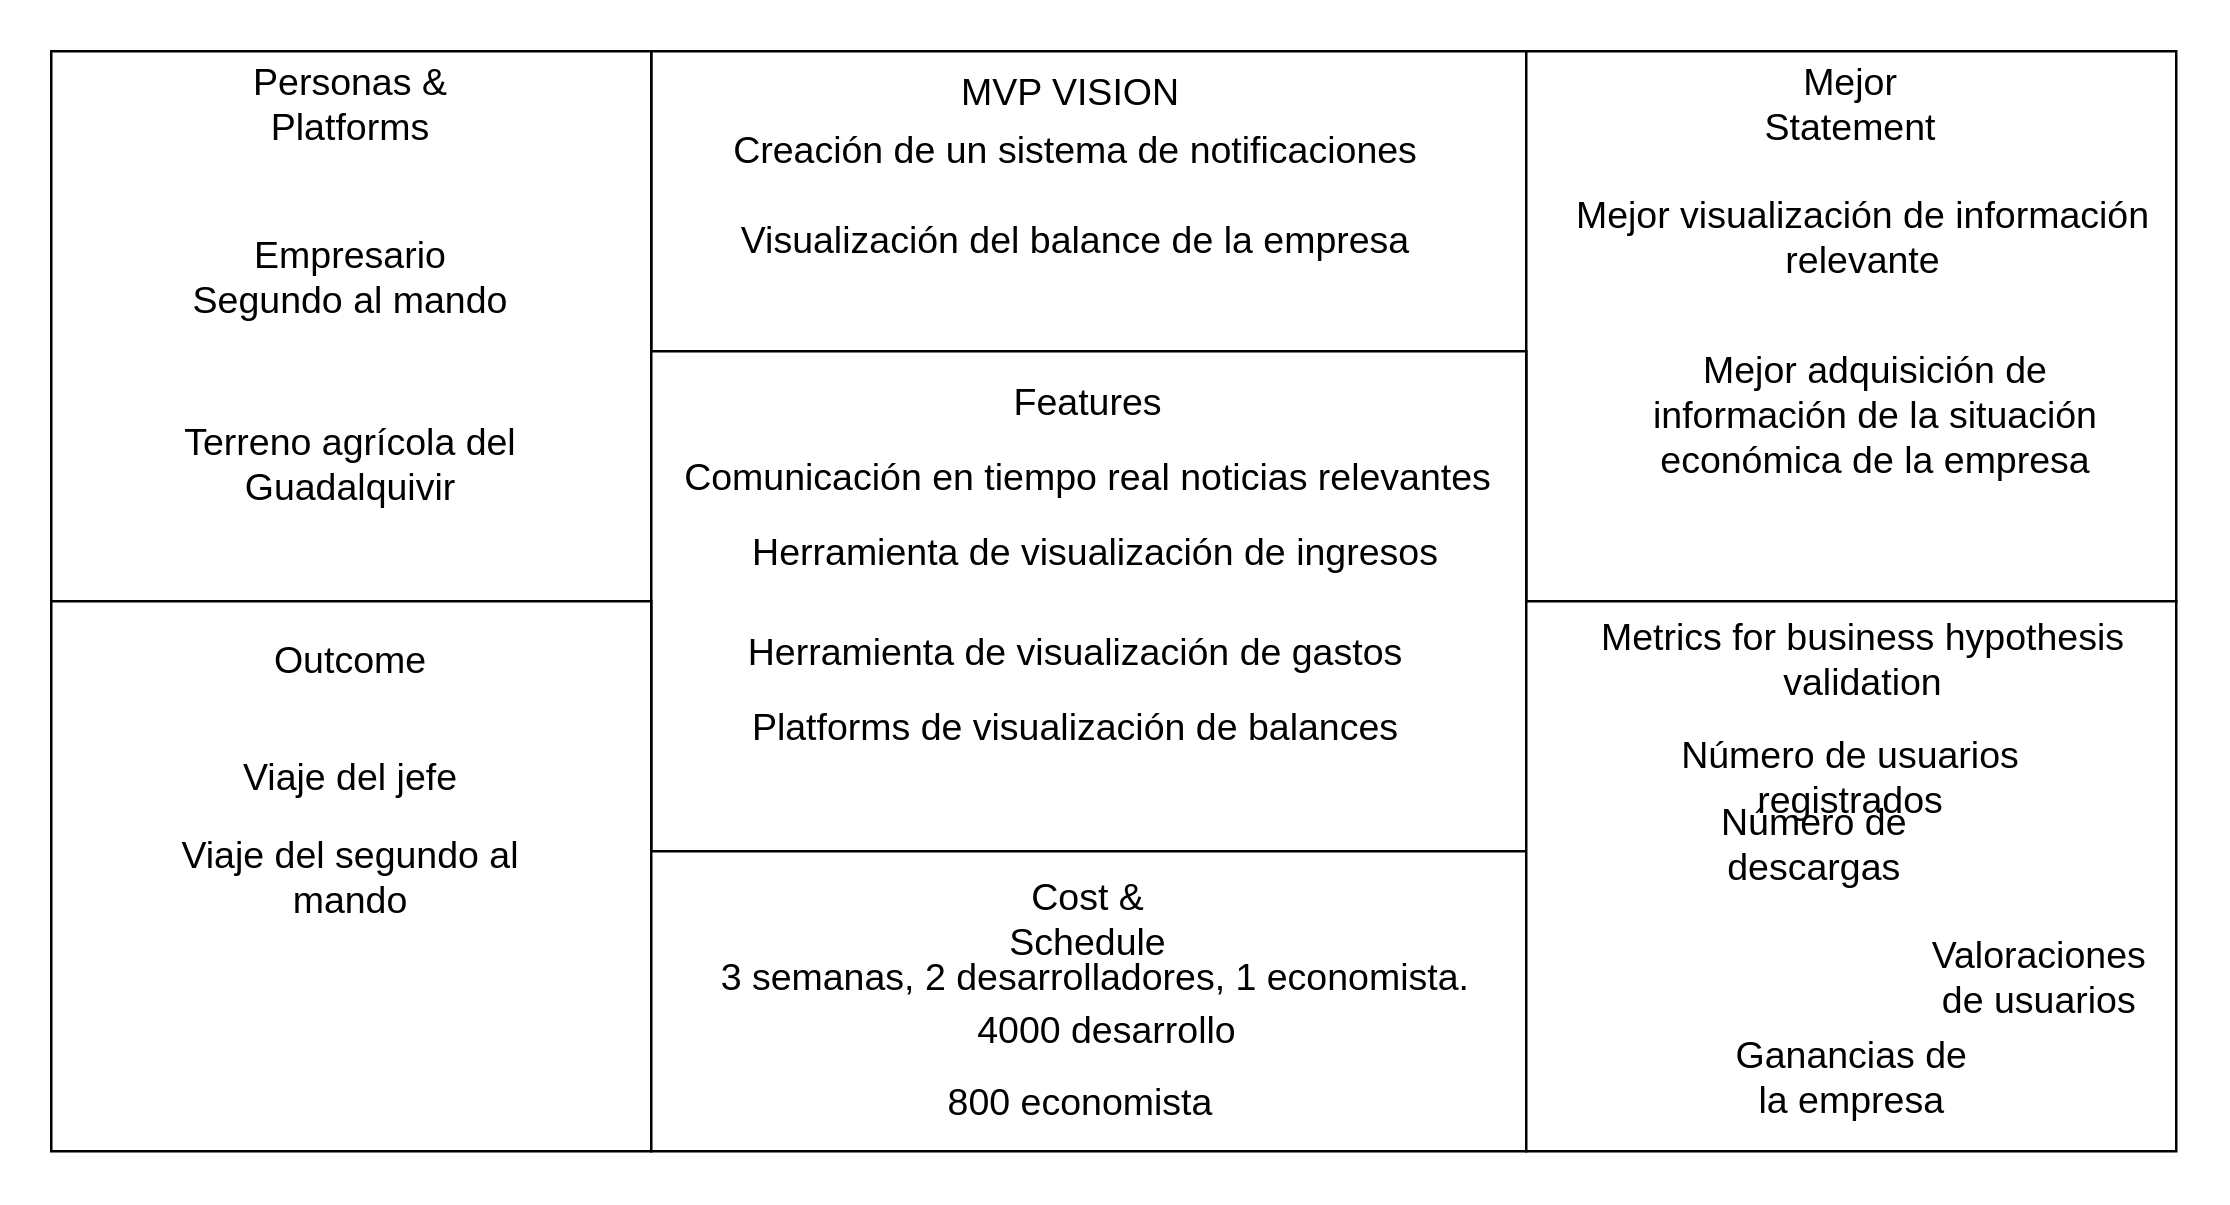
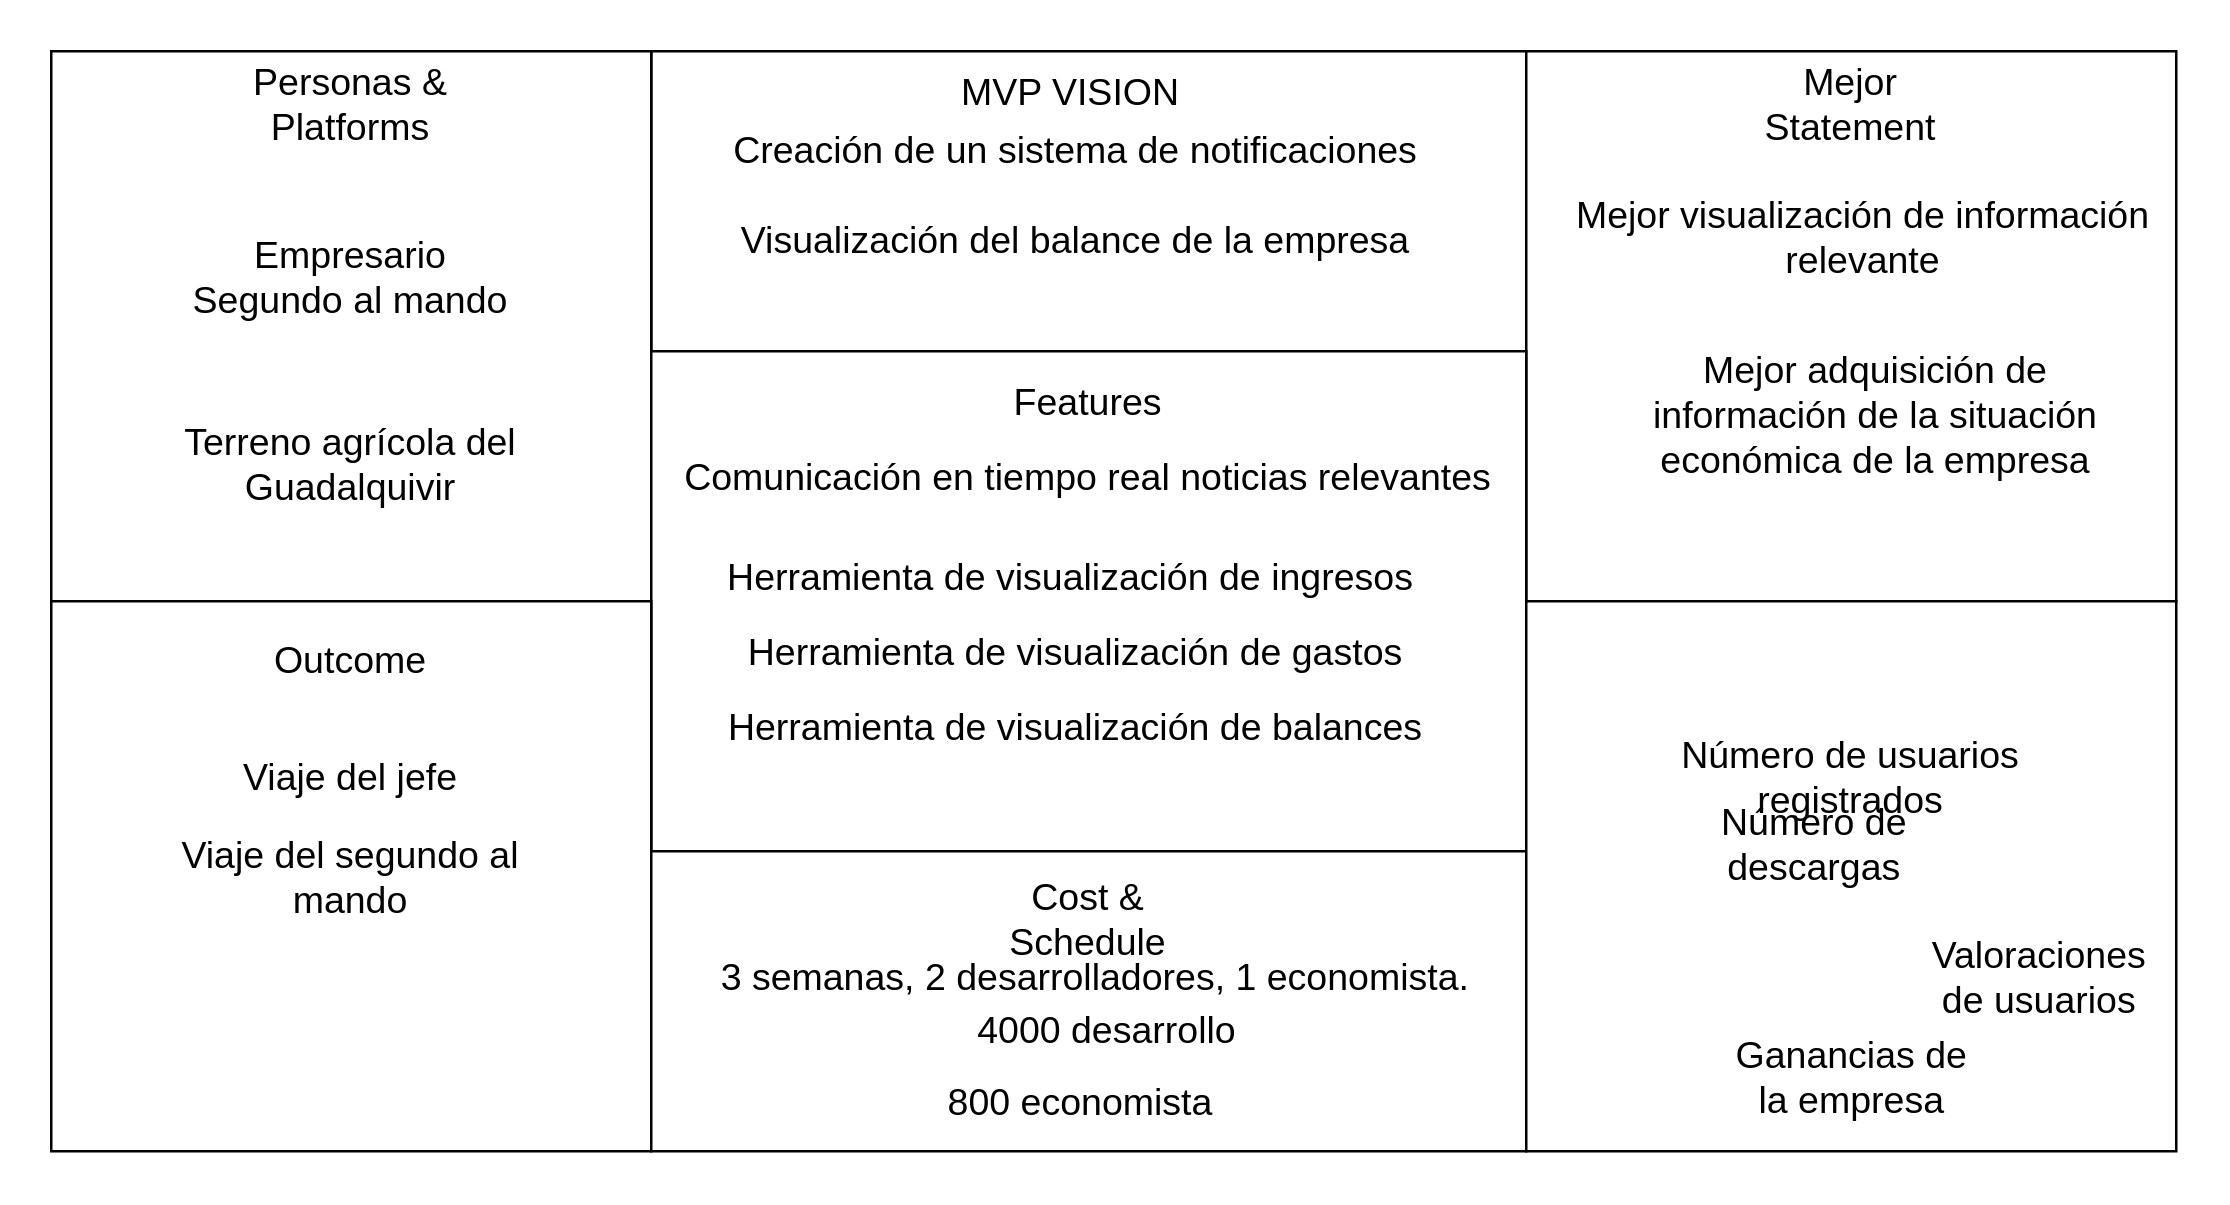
(1096, 551) -> (1071, 576)
(1864, 659) -> none
(1076, 726) -> (1076, 726)
